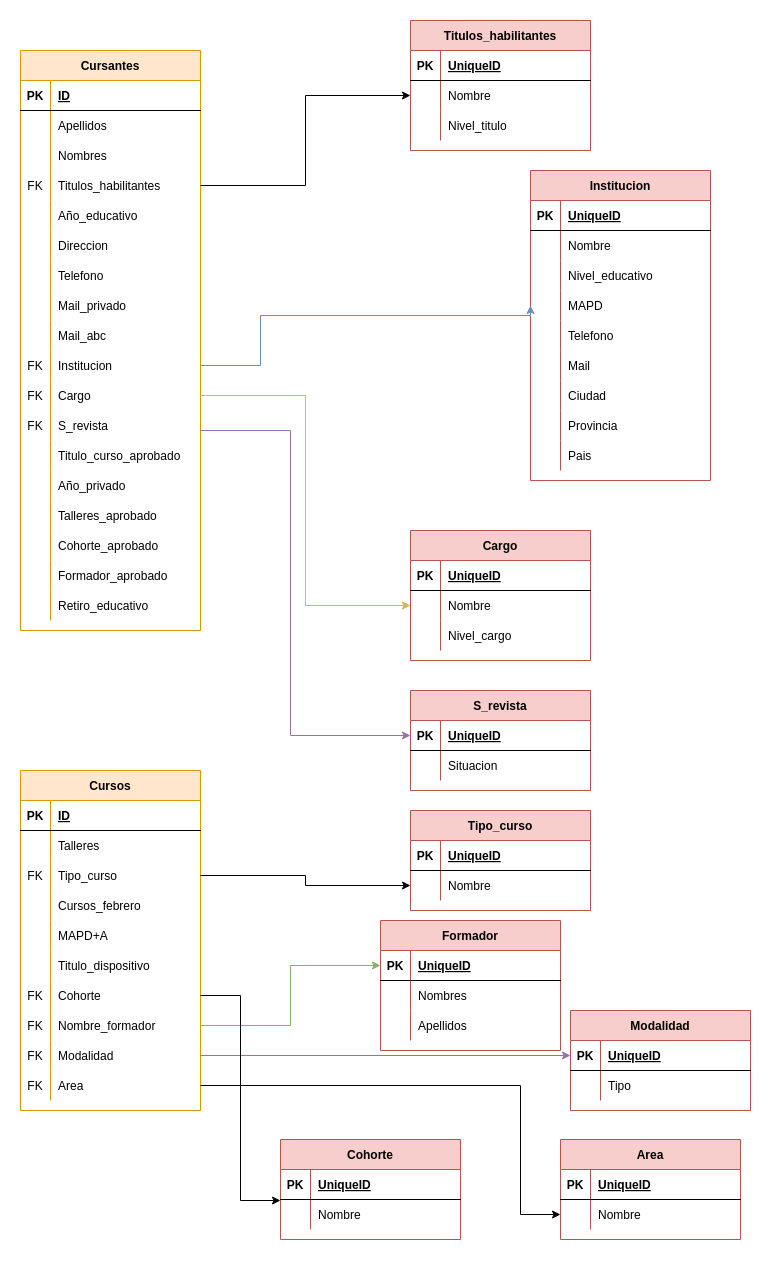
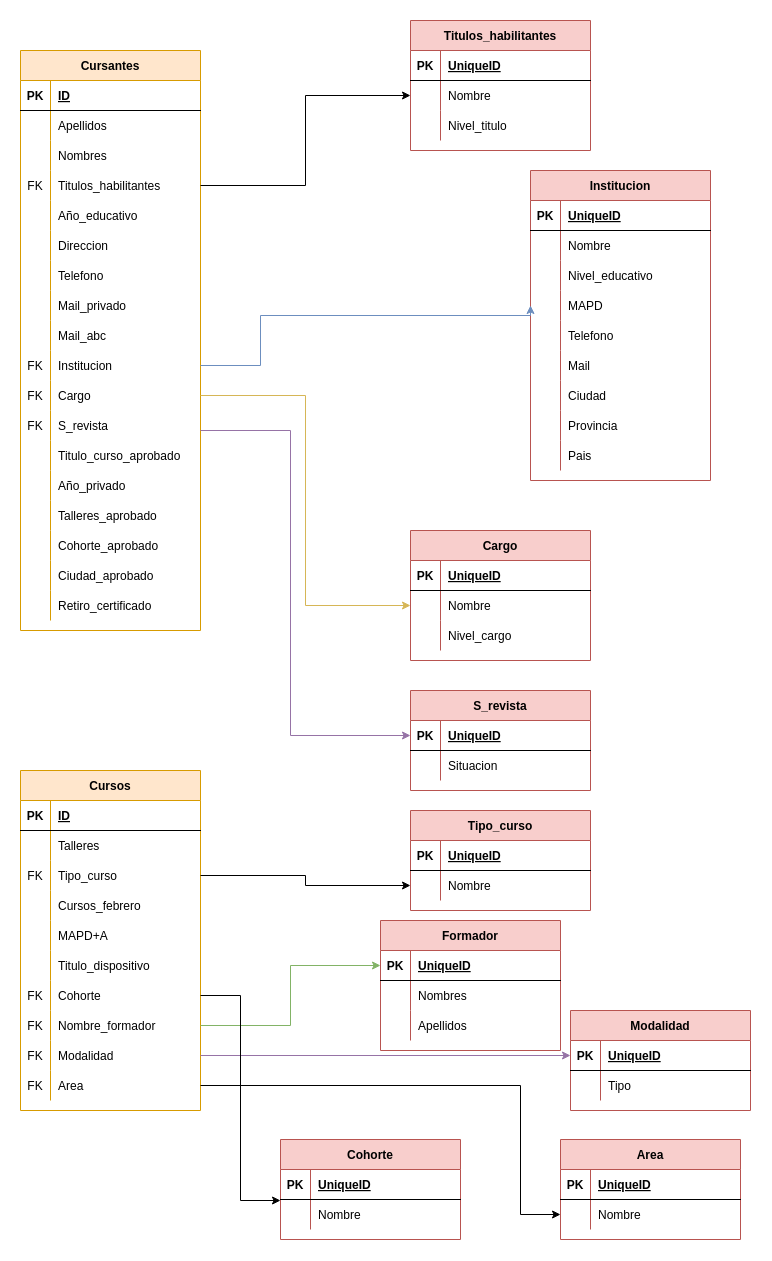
(115, 576) -> (107, 576)
(109, 606) -> (114, 606)
